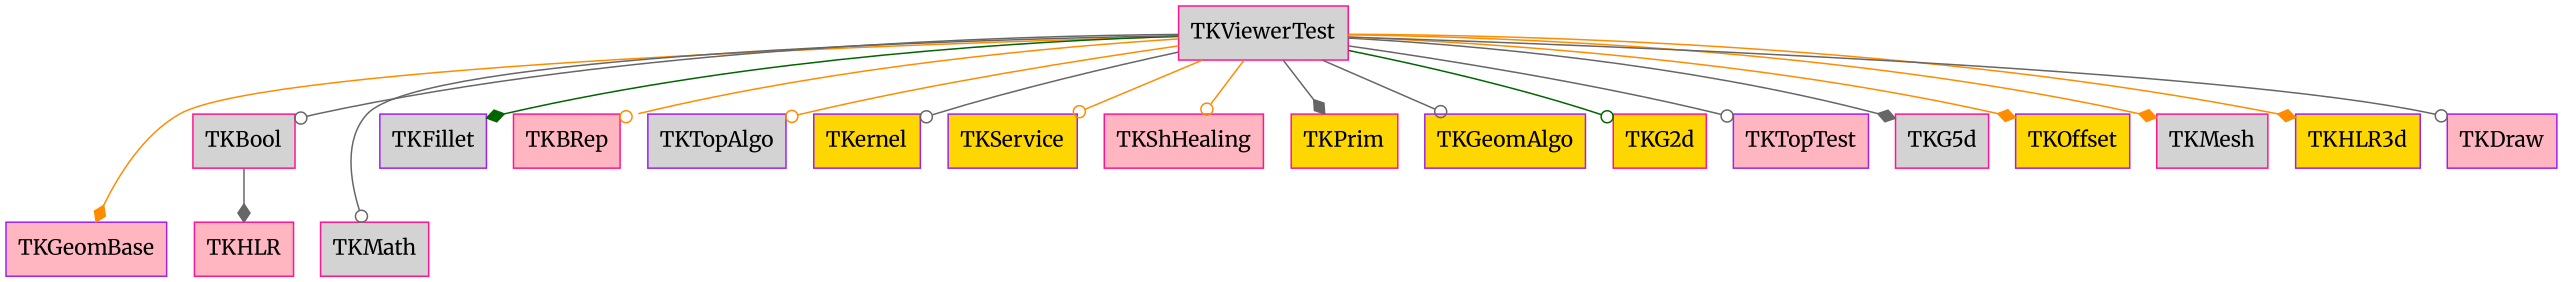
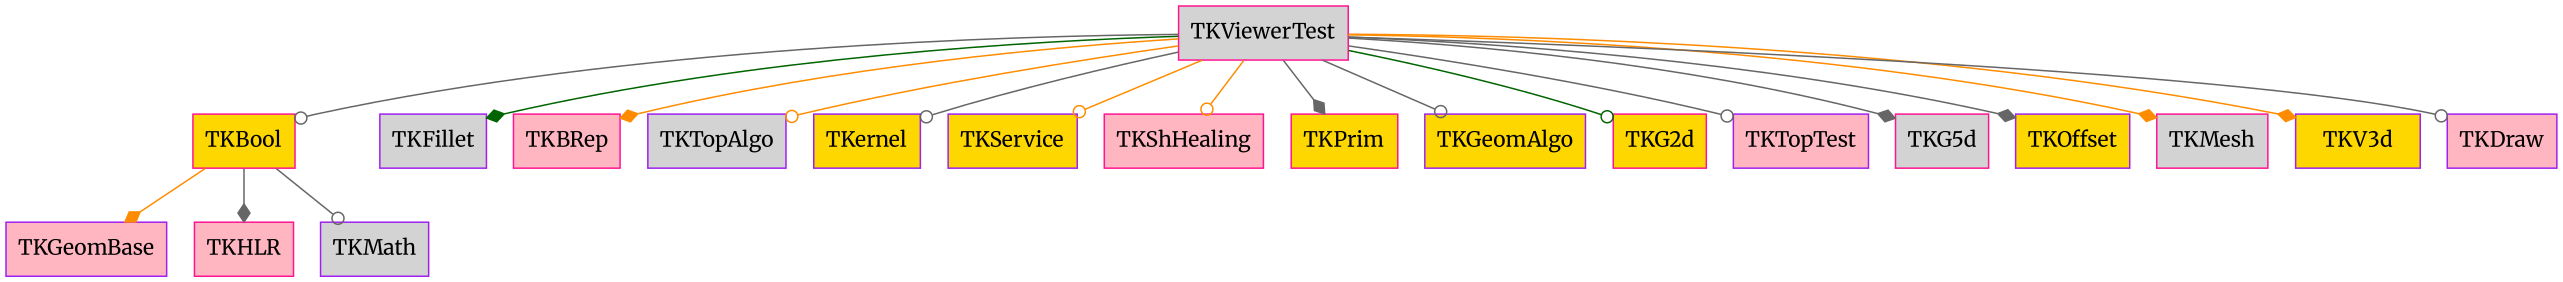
(719, 54) -> (305, 191)
(1675, 62) -> (1675, 62)
(907, 65) -> (907, 65)
(477, 69) -> (173, 190)
(244, 141) -> (244, 141)
(2358, 141) -> (2358, 141)
(375, 249) -> (375, 249)
